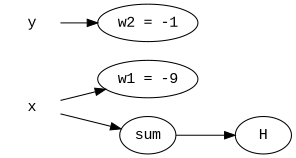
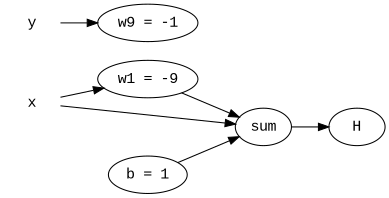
(148, 23) -> (148, 23)
none -> (206, 103)
none -> (148, 175)
